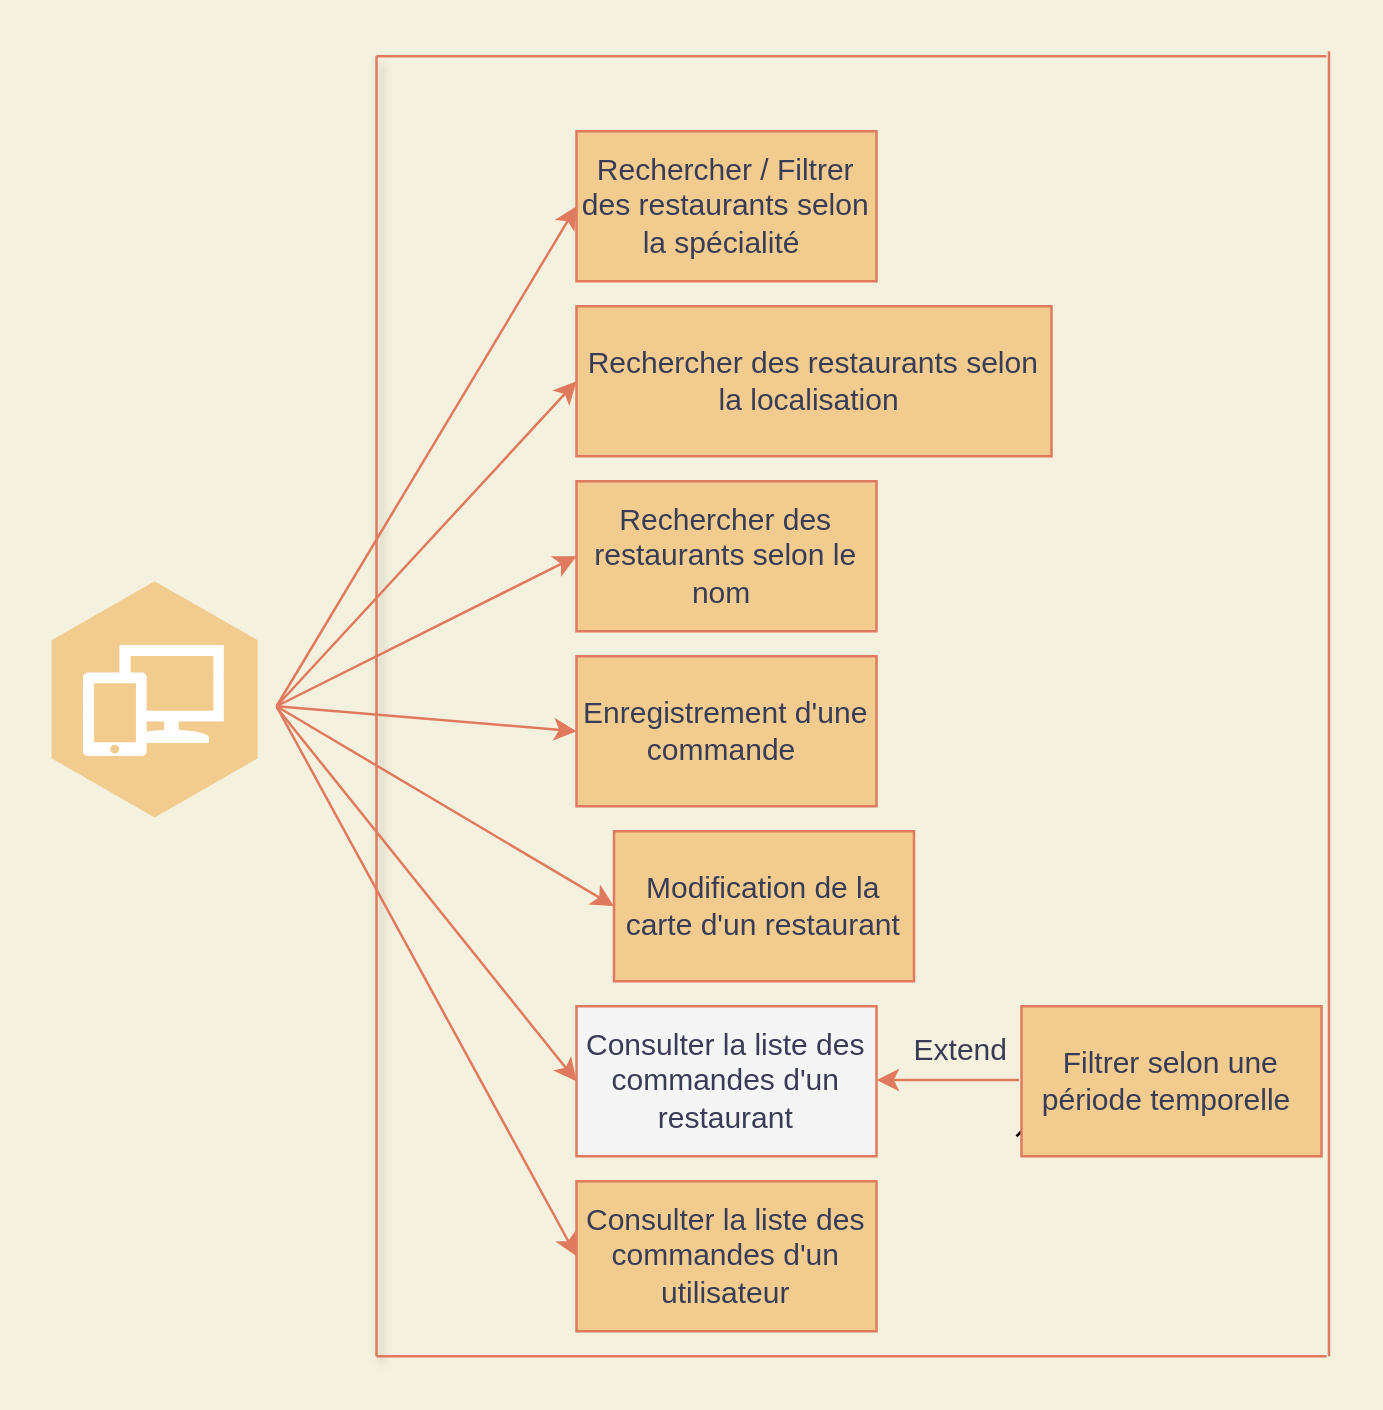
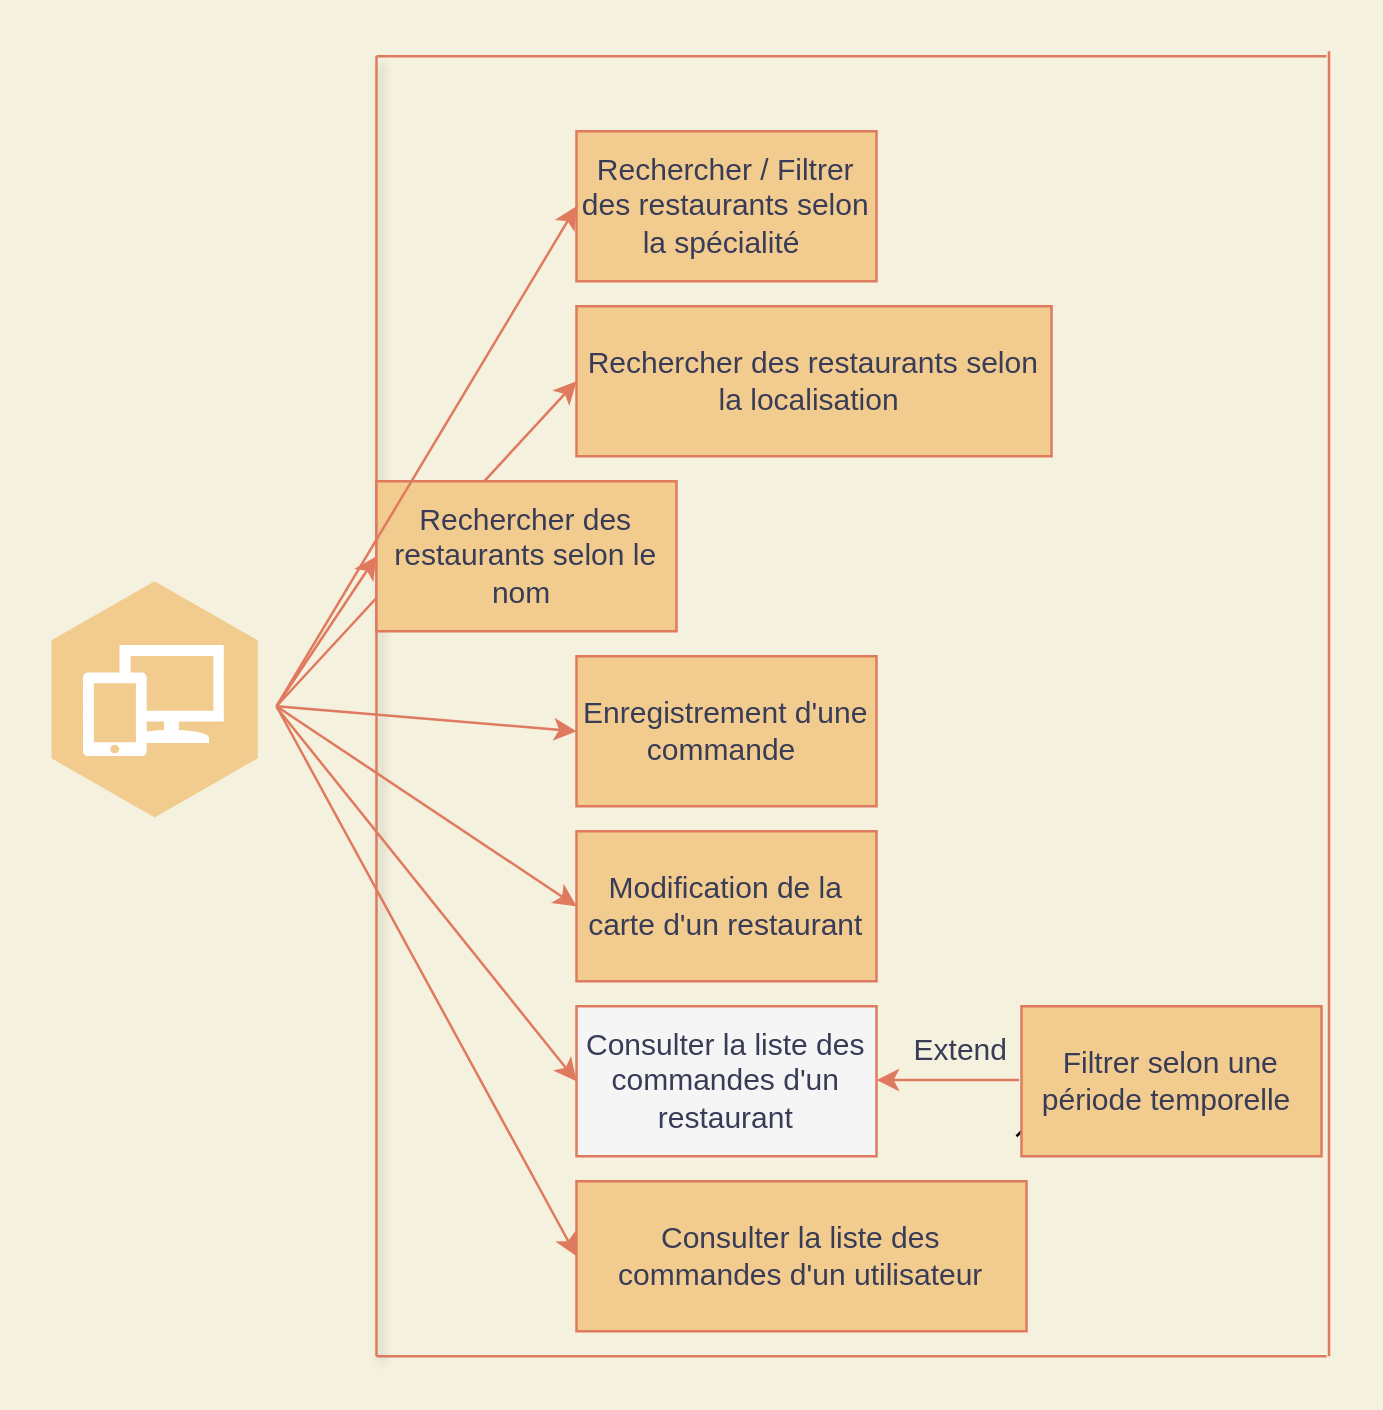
(726, 556) -> (526, 556)
(764, 906) -> (726, 906)
(726, 1256) -> (801, 1256)
